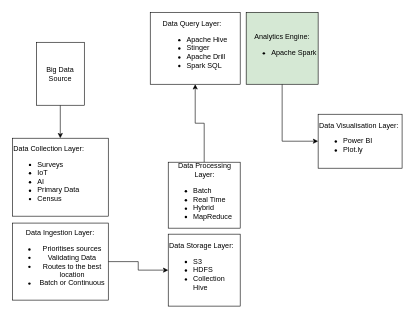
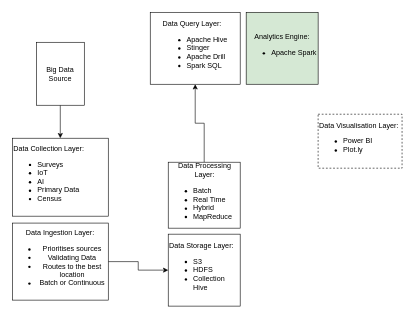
(312, 141) -> none
(360, 141) -> (360, 141)
